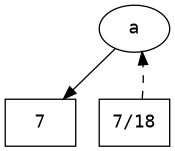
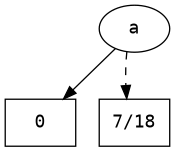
(143, 82) -> (126, 69)
(40, 123) -> (40, 123)
